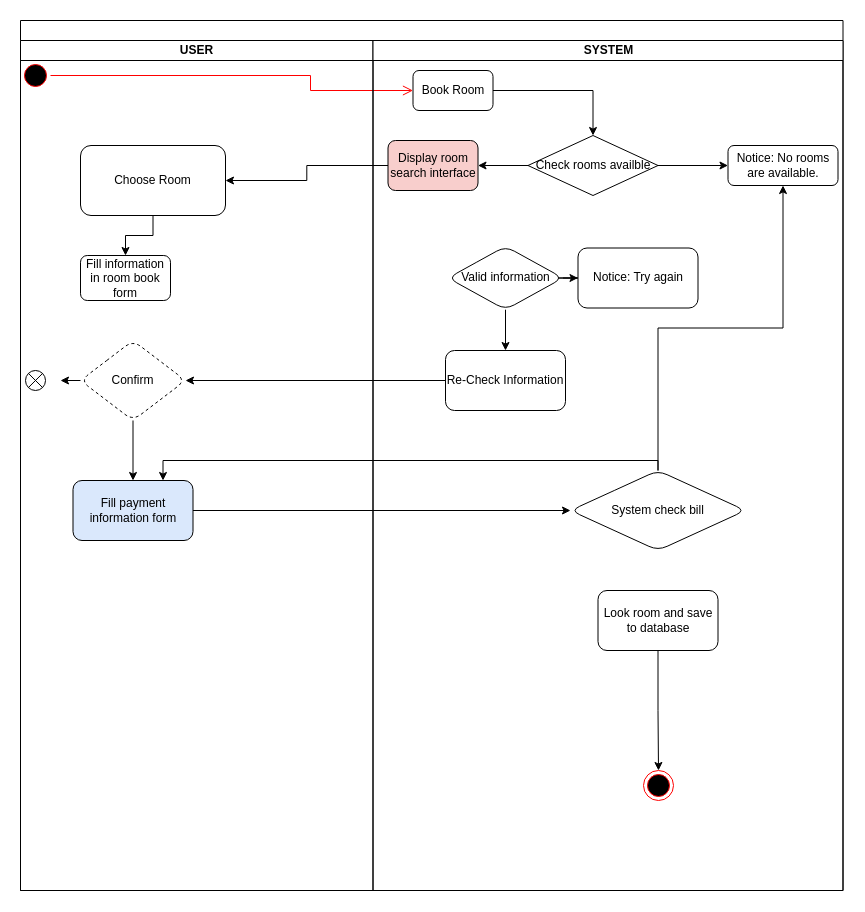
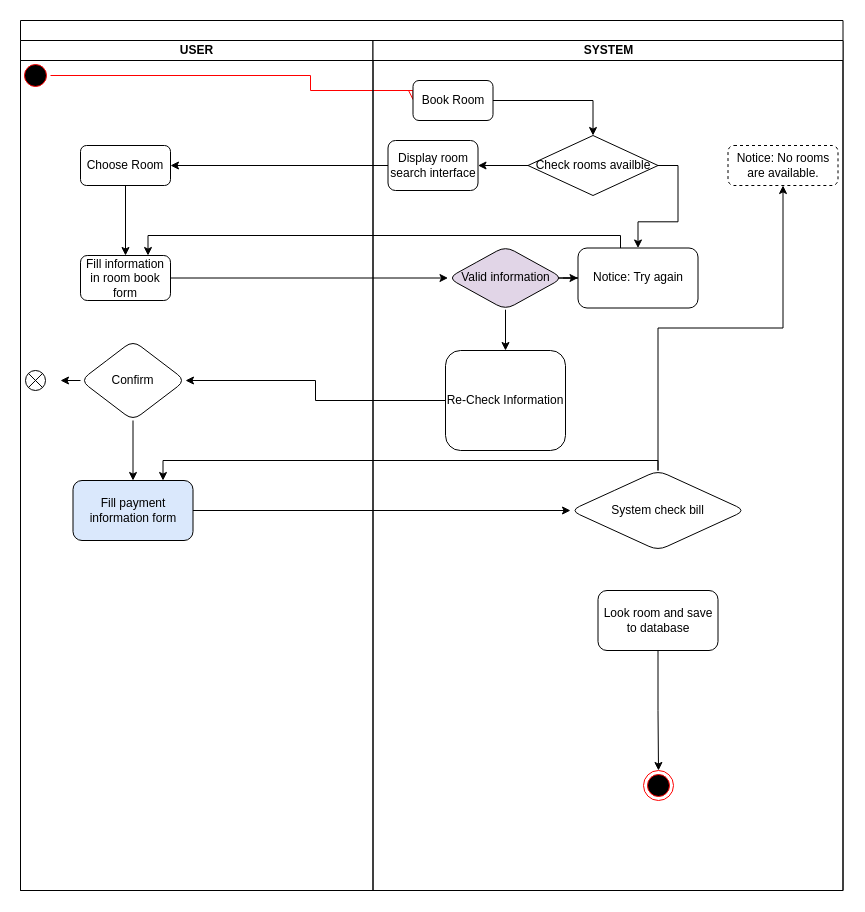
(453, 91) -> (453, 101)
(433, 166) -> (433, 166)
(698, 166) -> (678, 222)
(783, 166) -> (783, 166)
(153, 181) -> (126, 166)
none -> (384, 236)
none -> (306, 278)
(506, 278) -> (506, 278)
(133, 380) -> (133, 380)
(506, 380) -> (506, 400)
